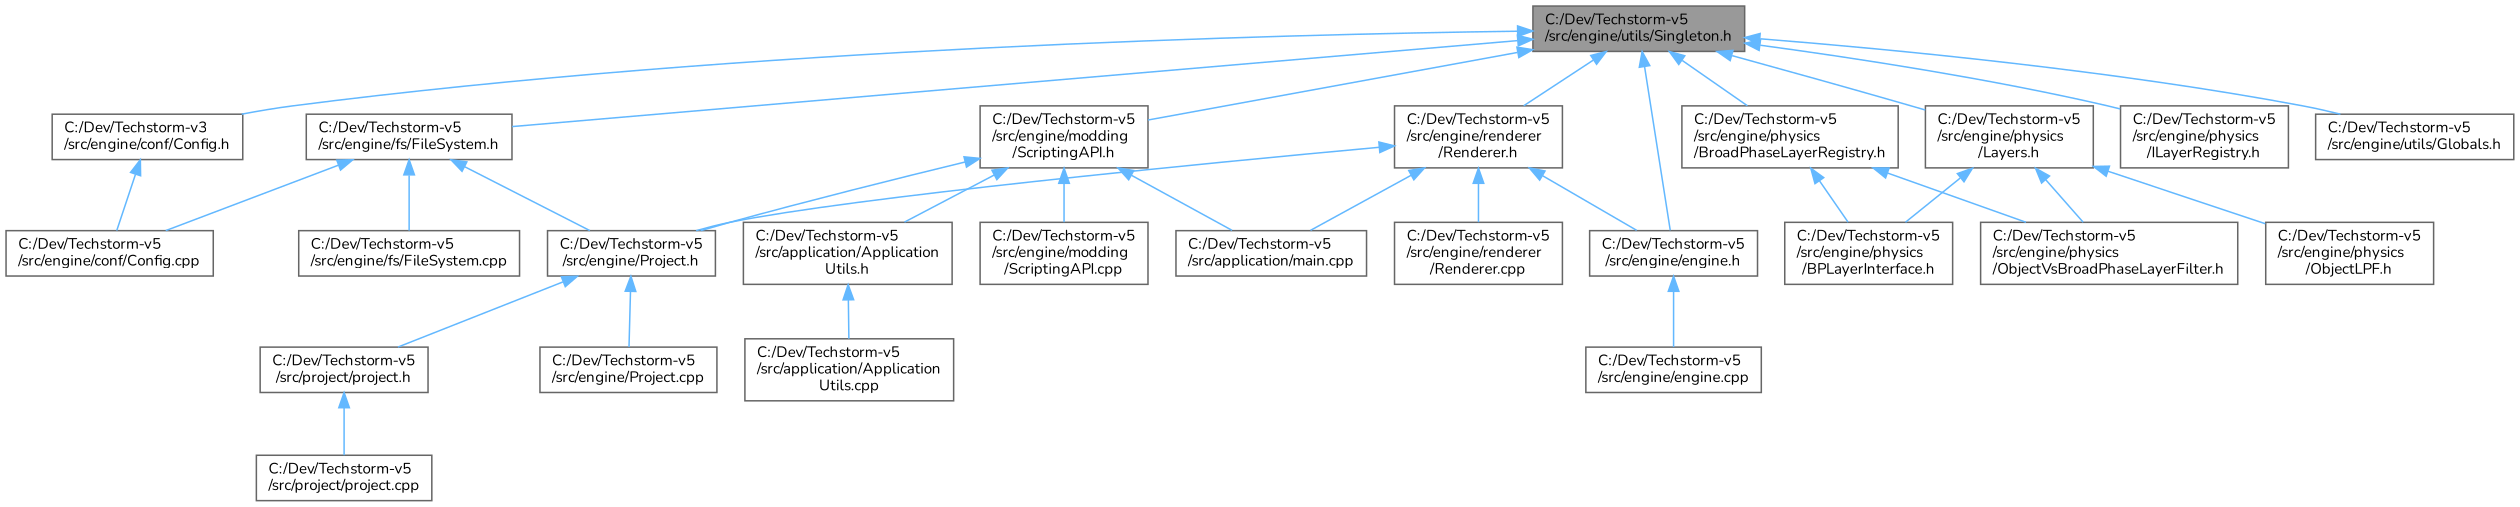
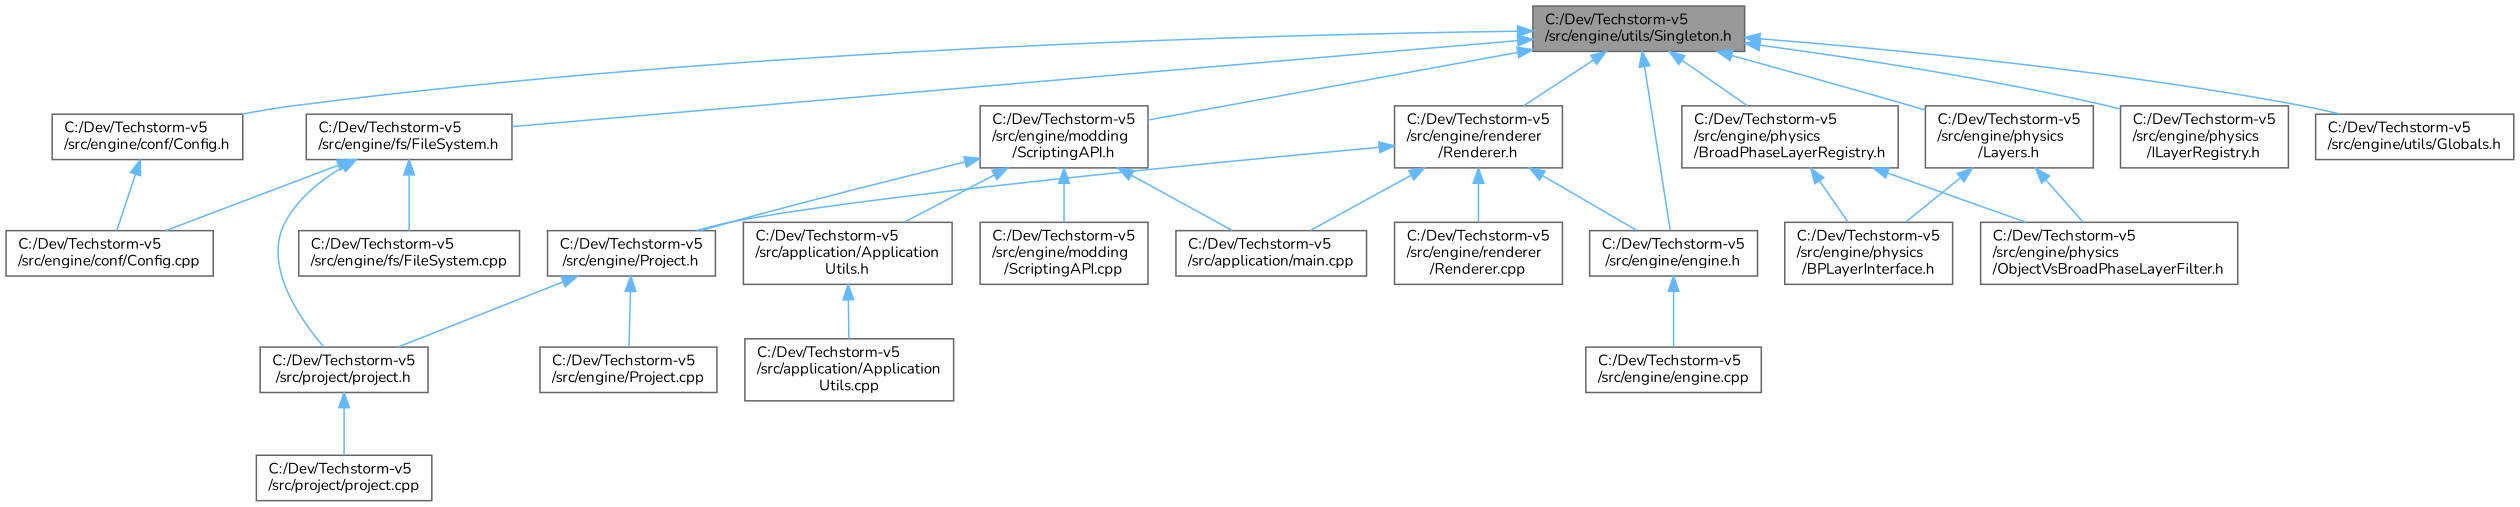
(147, 137) -> (147, 137)
(527, 199) -> (279, 250)
(2350, 253) -> none
